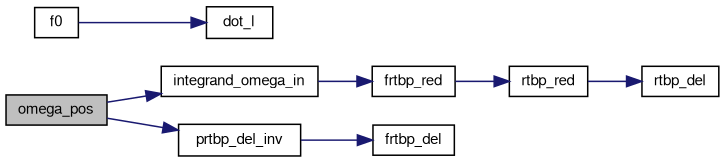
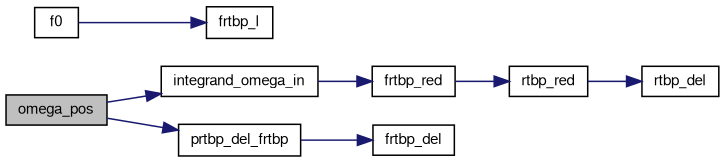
(240, 23) -> (240, 23)
(240, 140) -> (240, 140)
